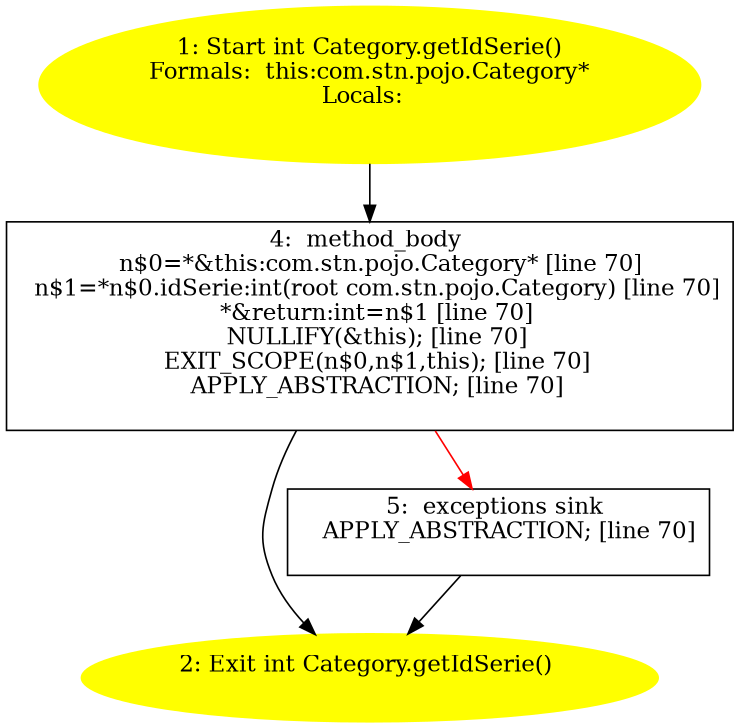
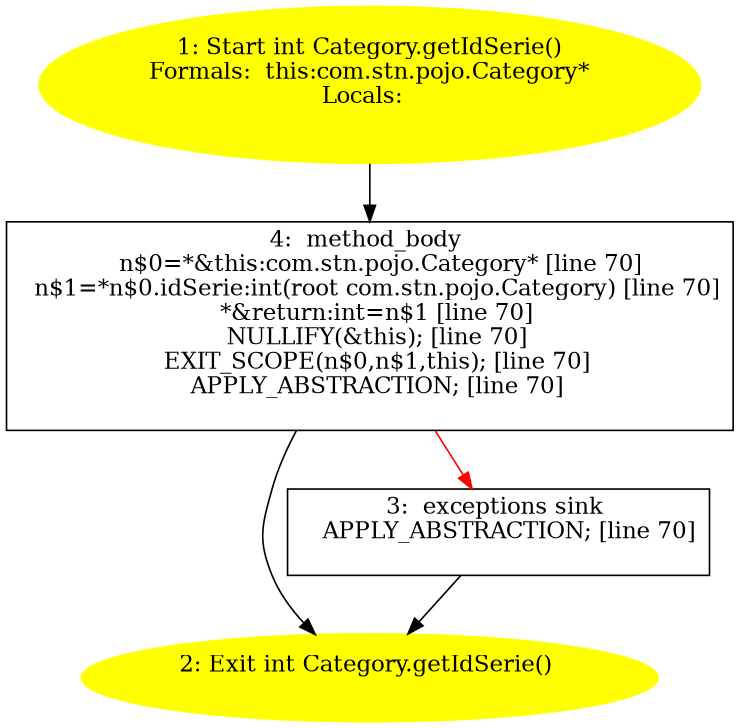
(499, 532) -> (499, 532)
